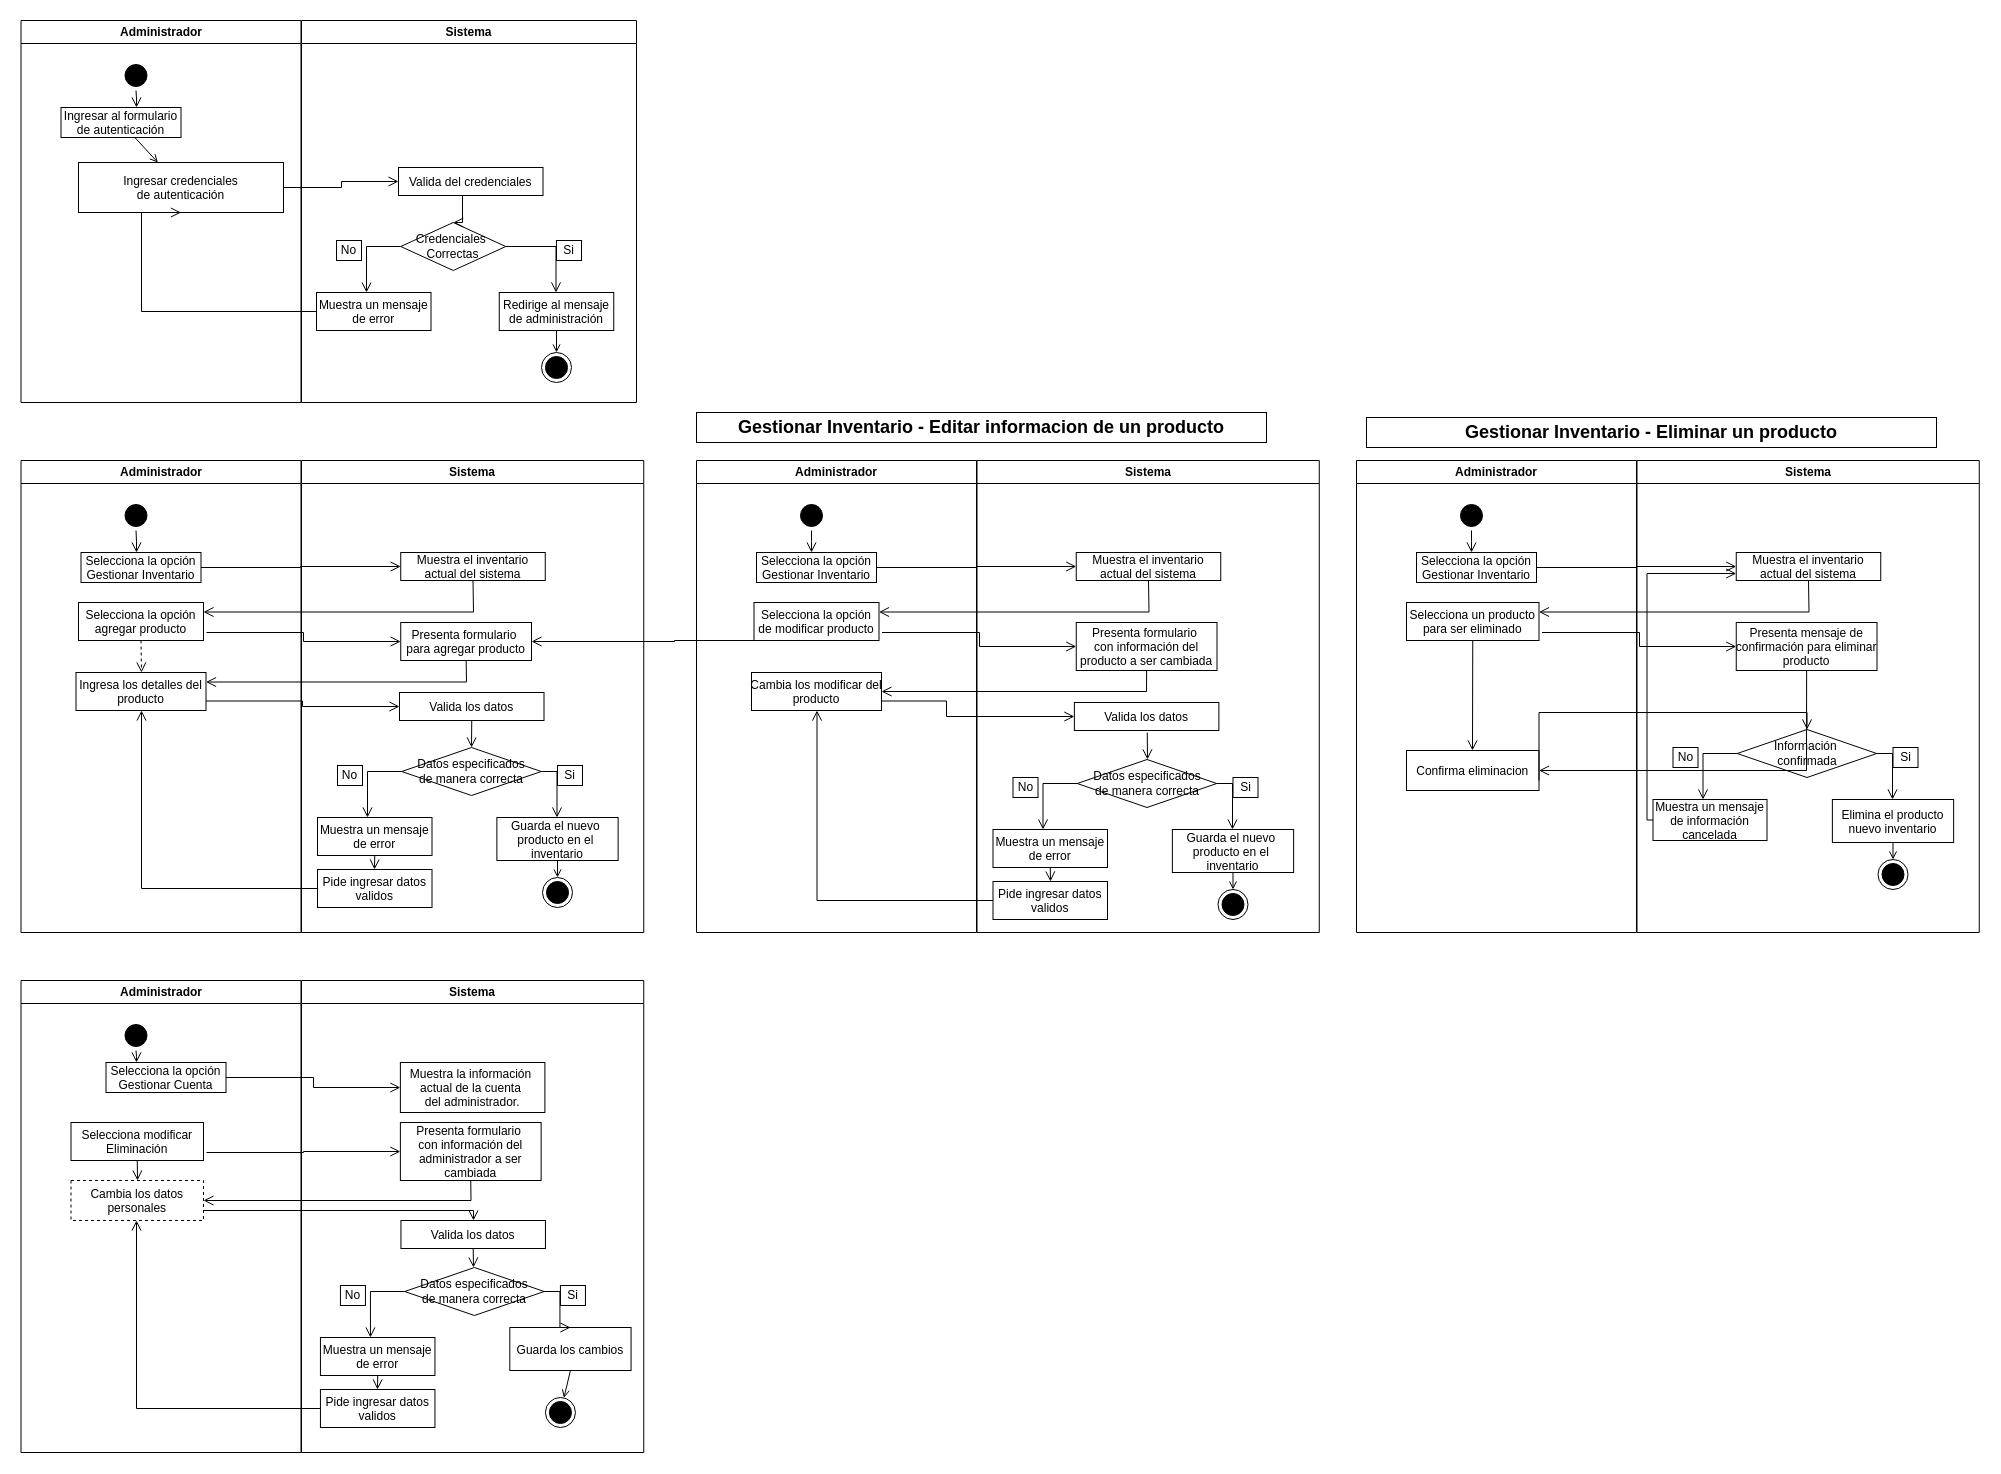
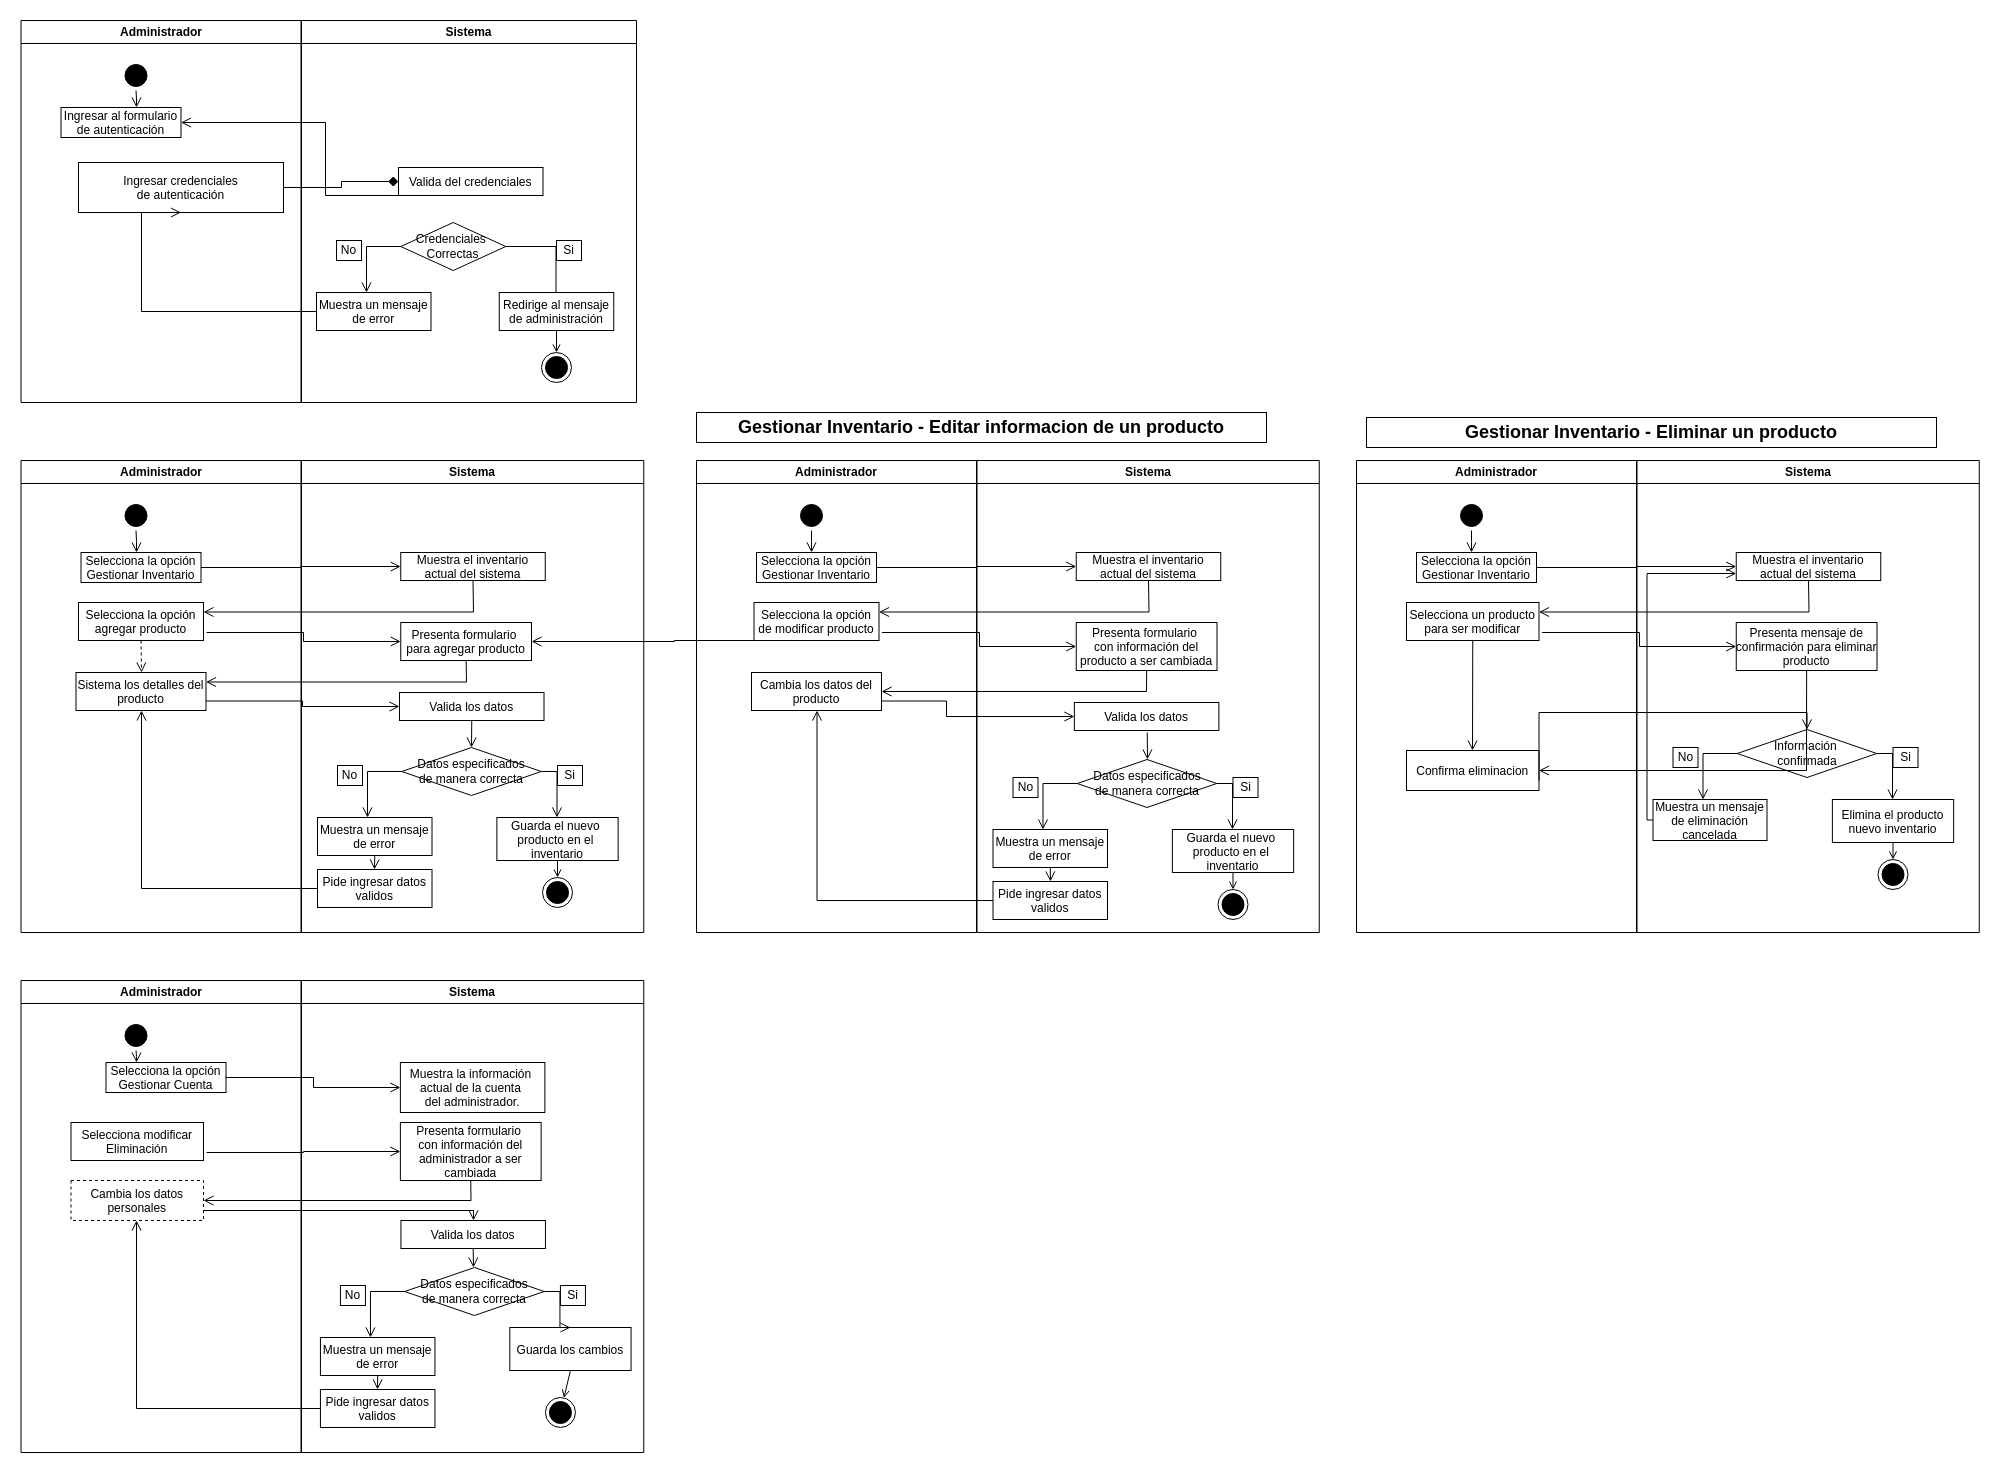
(145, 149) -> none
(391, 182) -> (388, 182)
(463, 212) -> (326, 125)
(556, 286) -> (556, 287)
(1472, 615) -> (1472, 615)
(141, 685) -> (141, 685)
(816, 685) -> (816, 685)
(1710, 807) -> (1710, 807)
(137, 1169) -> none
